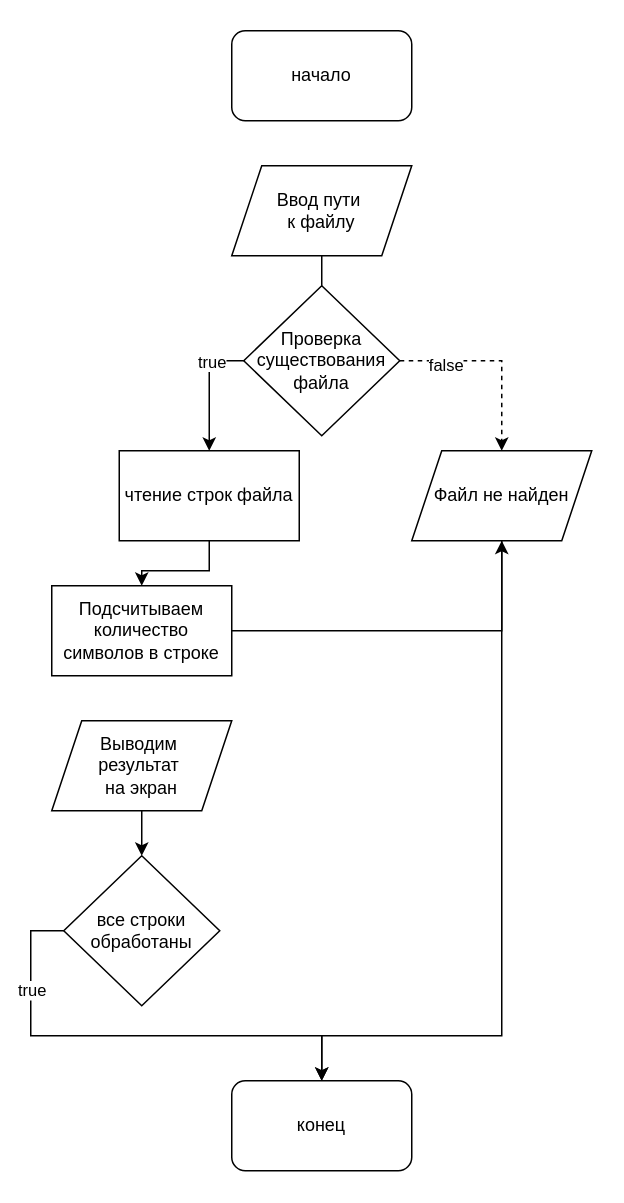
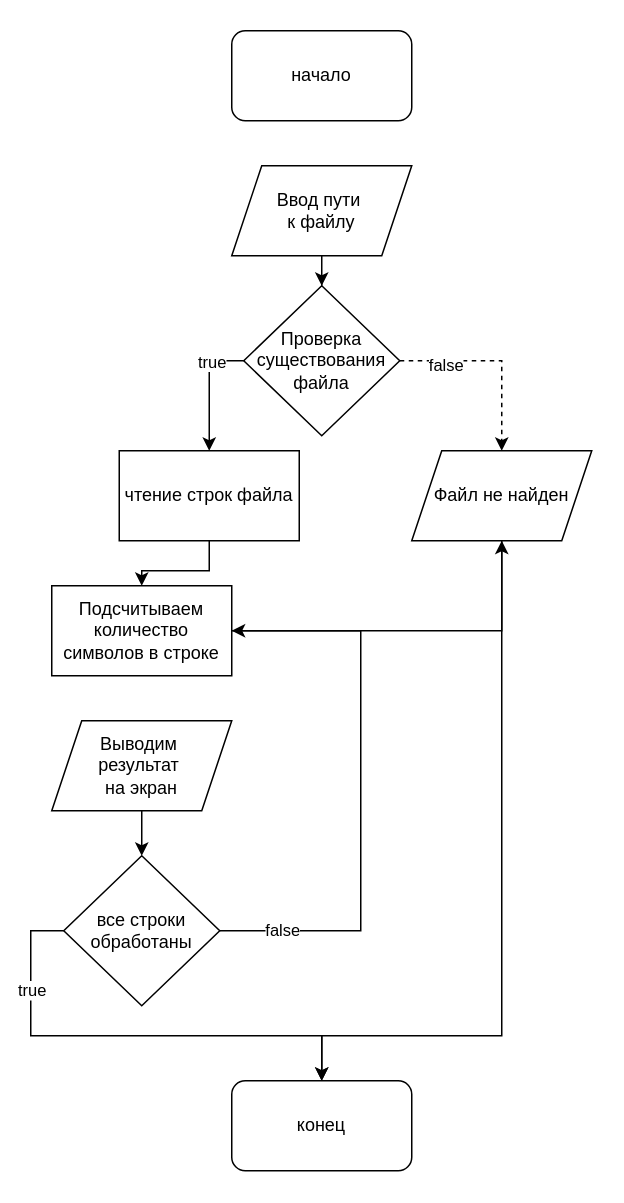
(322, 278) -> (322, 274)
none -> (361, 853)
